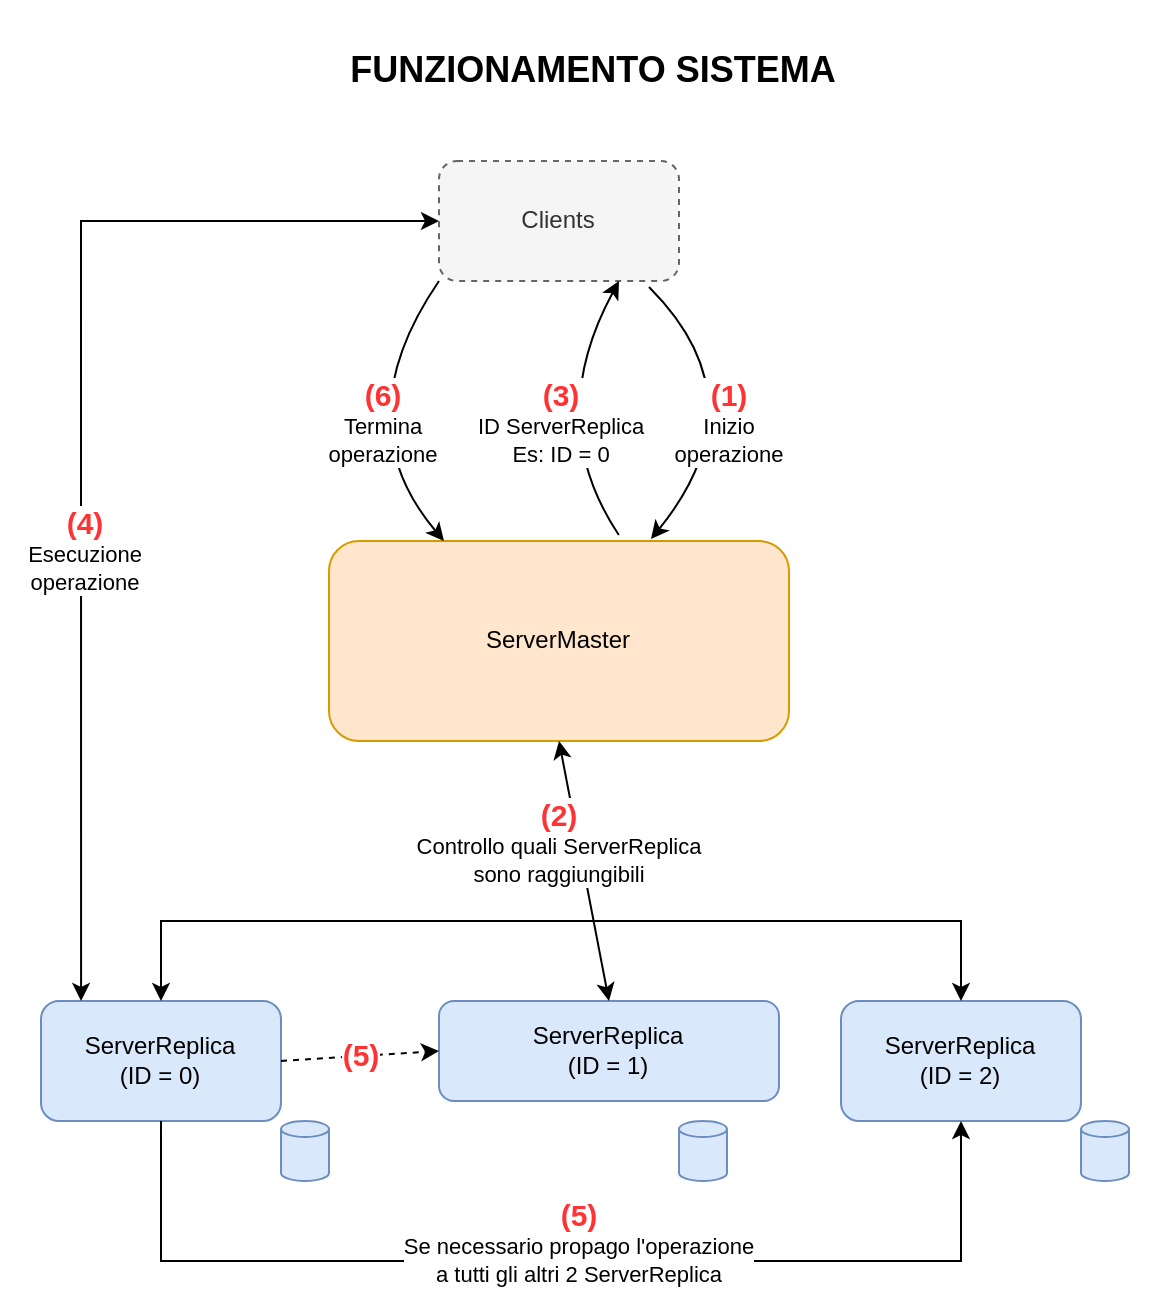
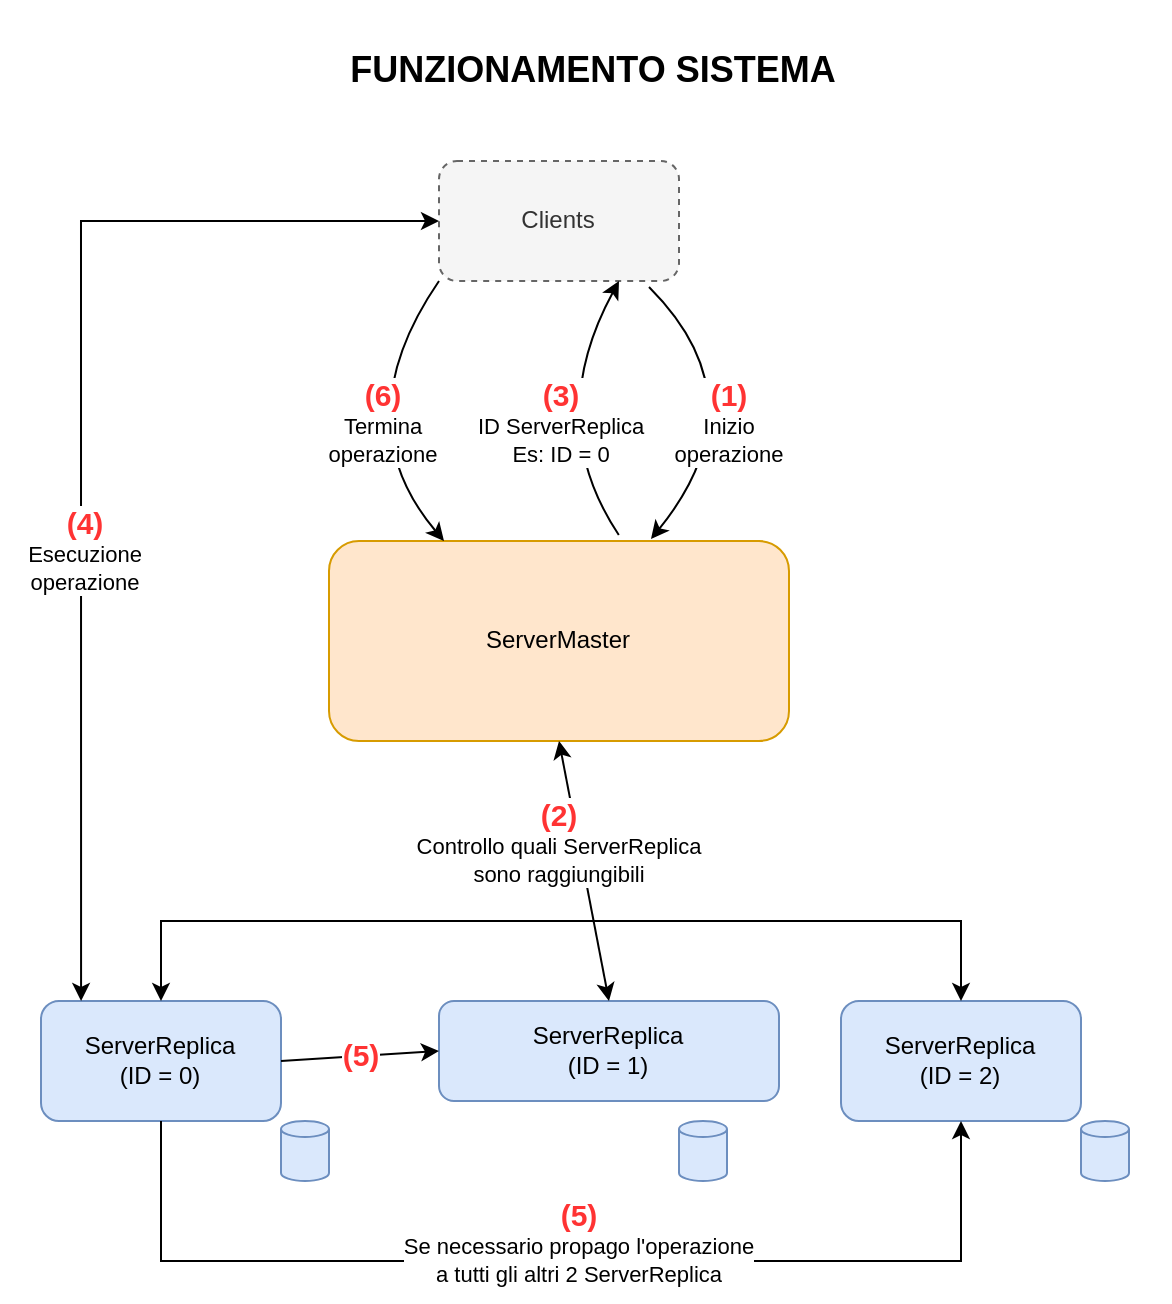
(313, 1059) -> (313, 1059)
